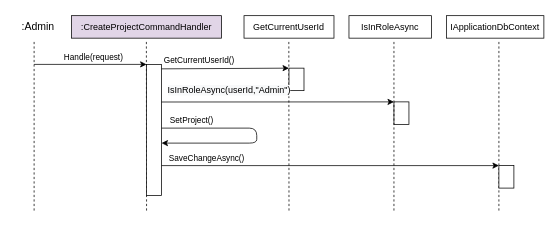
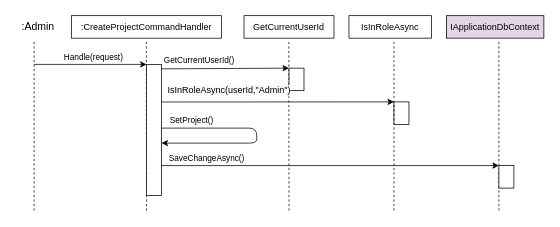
(147, 27) -> (147, 27)
(495, 27) -> (495, 27)
